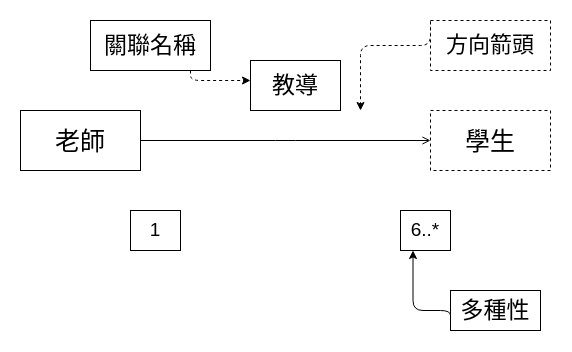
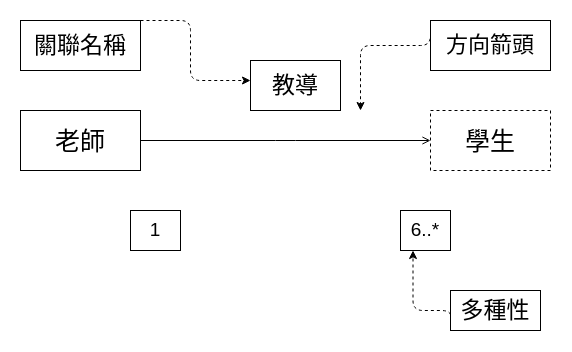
(151, 46) -> (81, 46)
(491, 46) -> (491, 46)
(413, 298) -> (413, 298)
